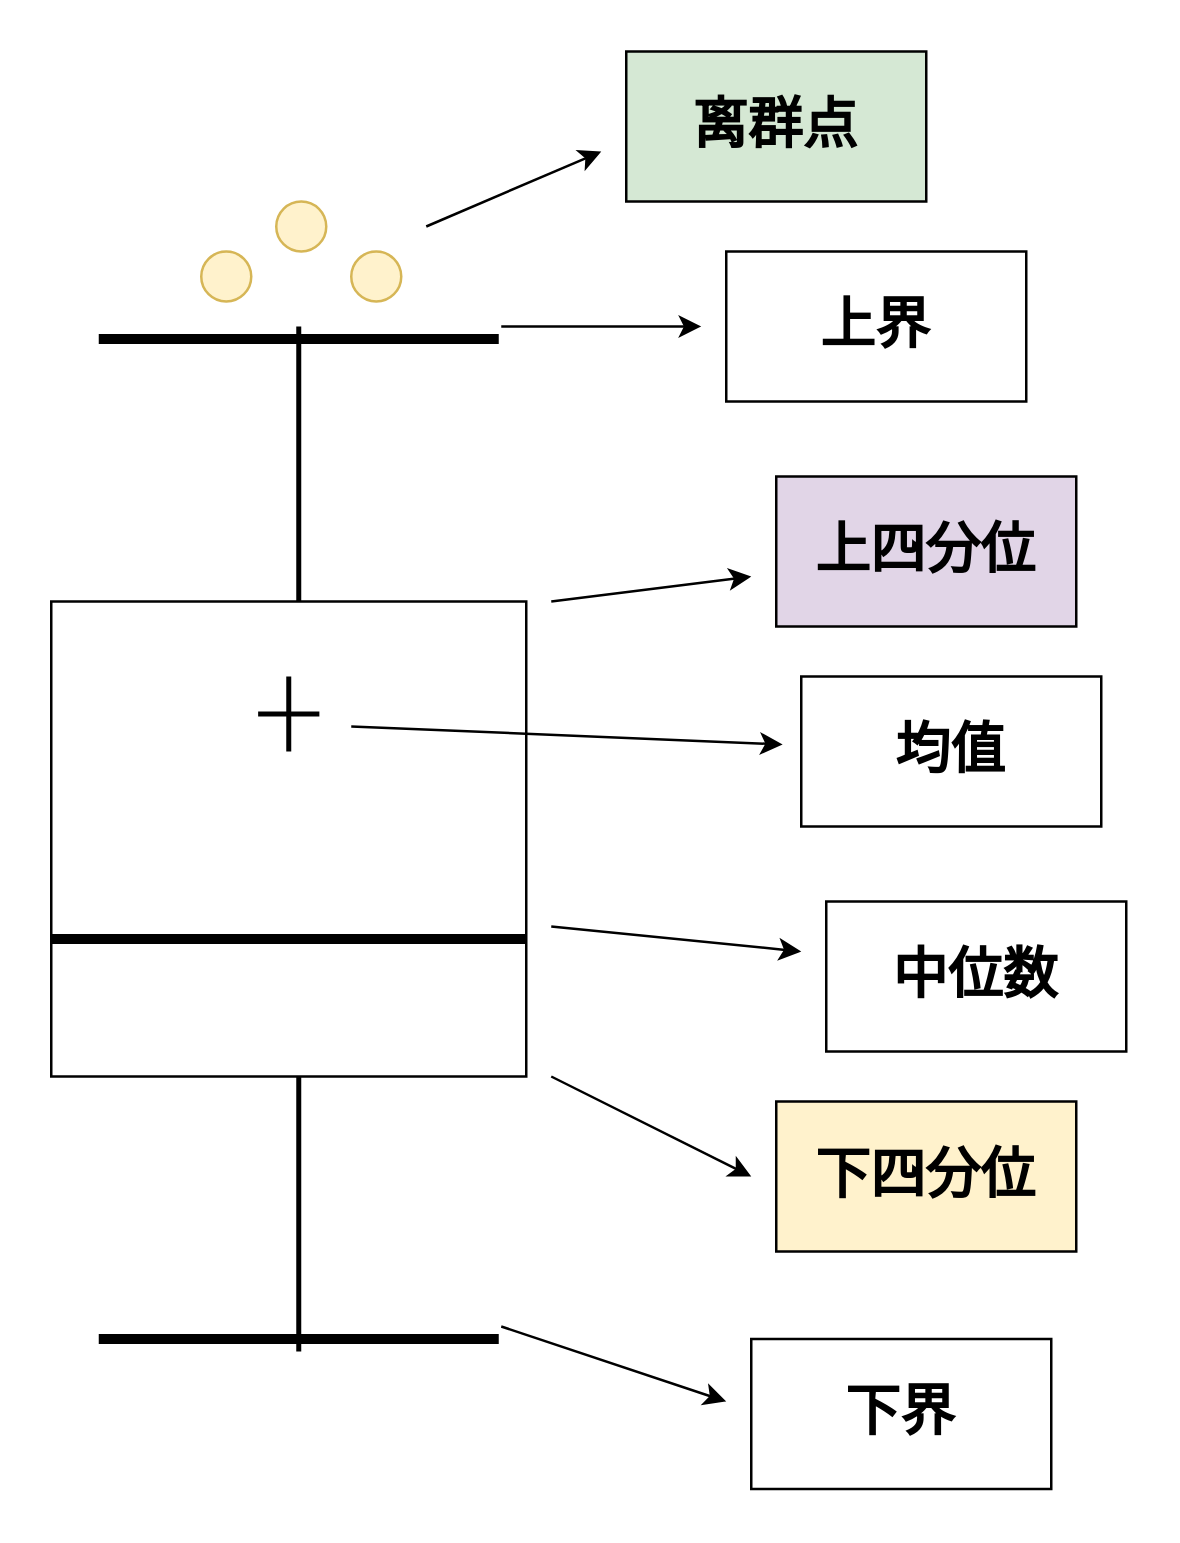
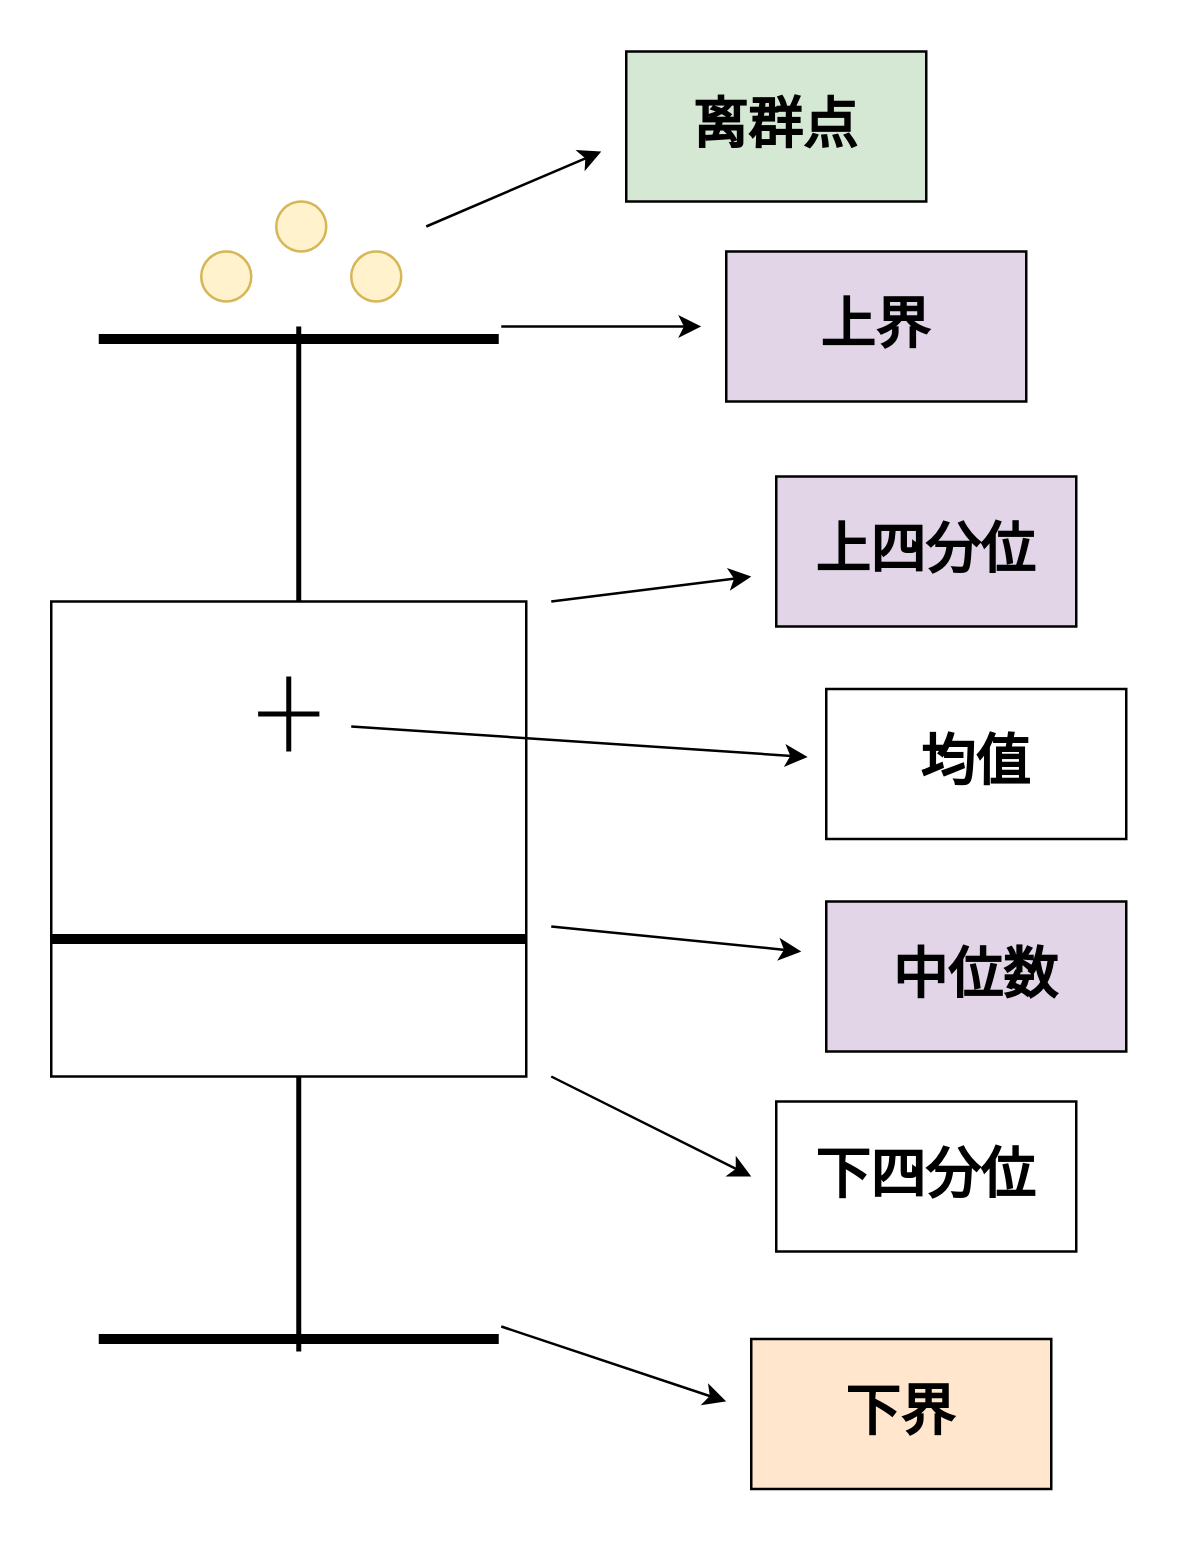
(876, 326) -> (876, 326)
(951, 751) -> (976, 764)
(976, 976) -> (976, 976)
(926, 1176) -> (926, 1176)
(901, 1414) -> (901, 1414)
